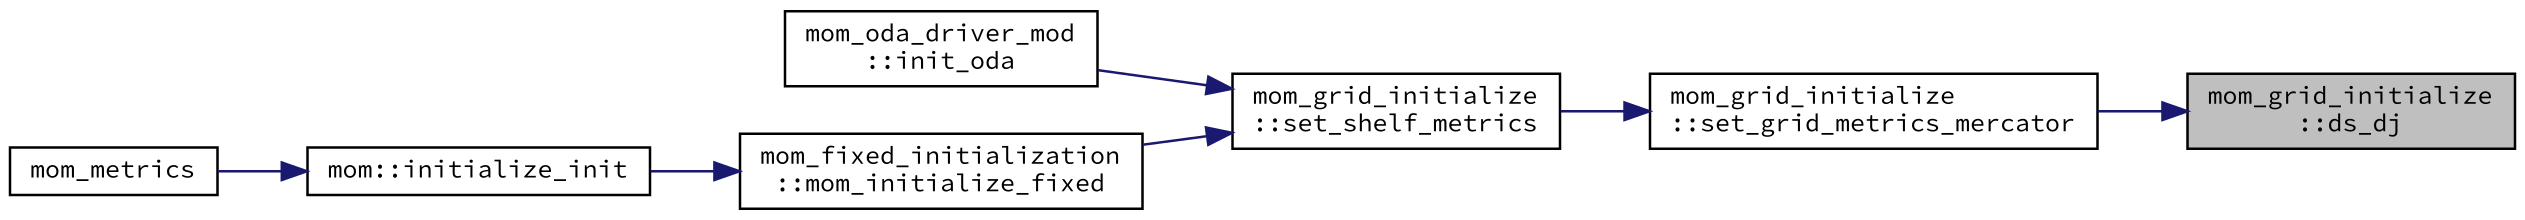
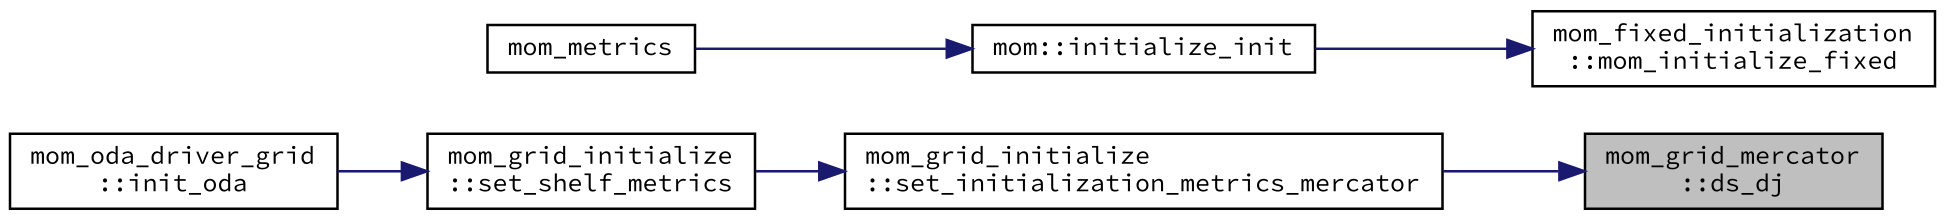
(941, 49) -> (174, 171)
(1874, 111) -> (1144, 171)
(2351, 111) -> (1734, 171)
(1175, 140) -> none
